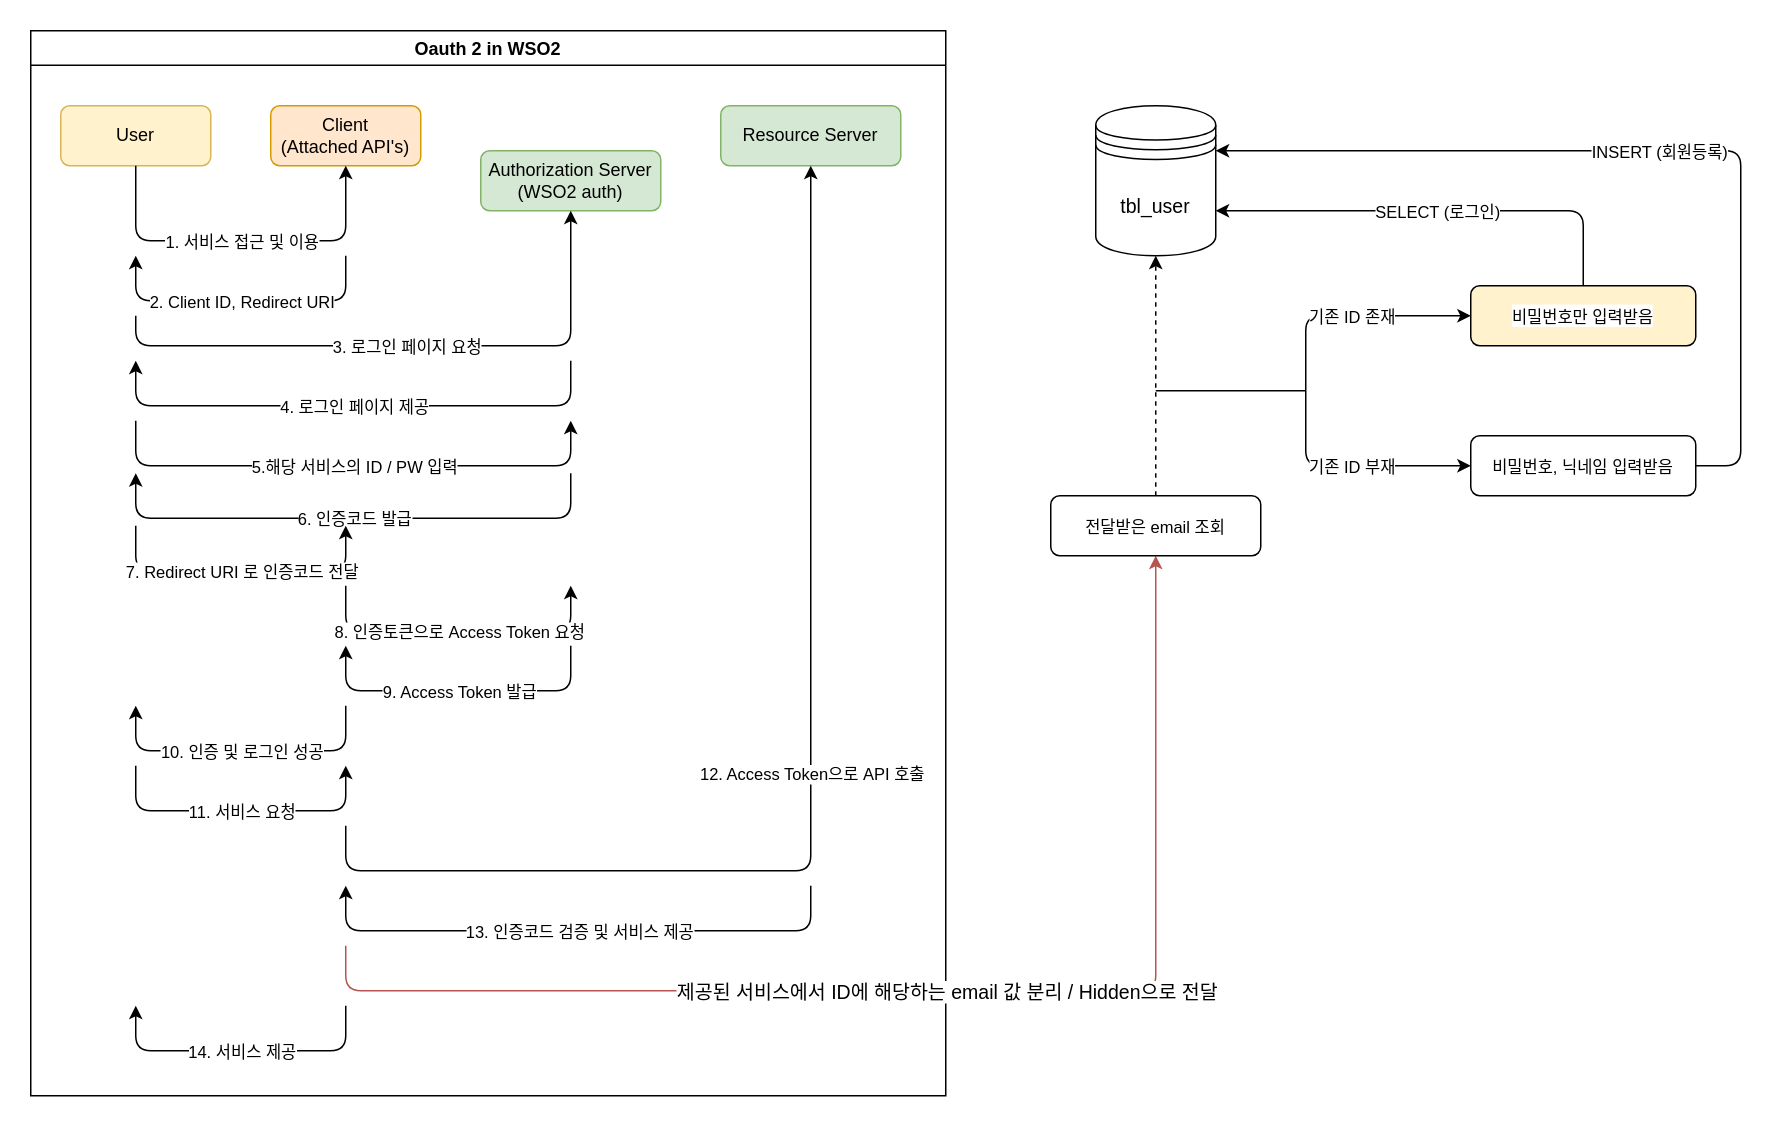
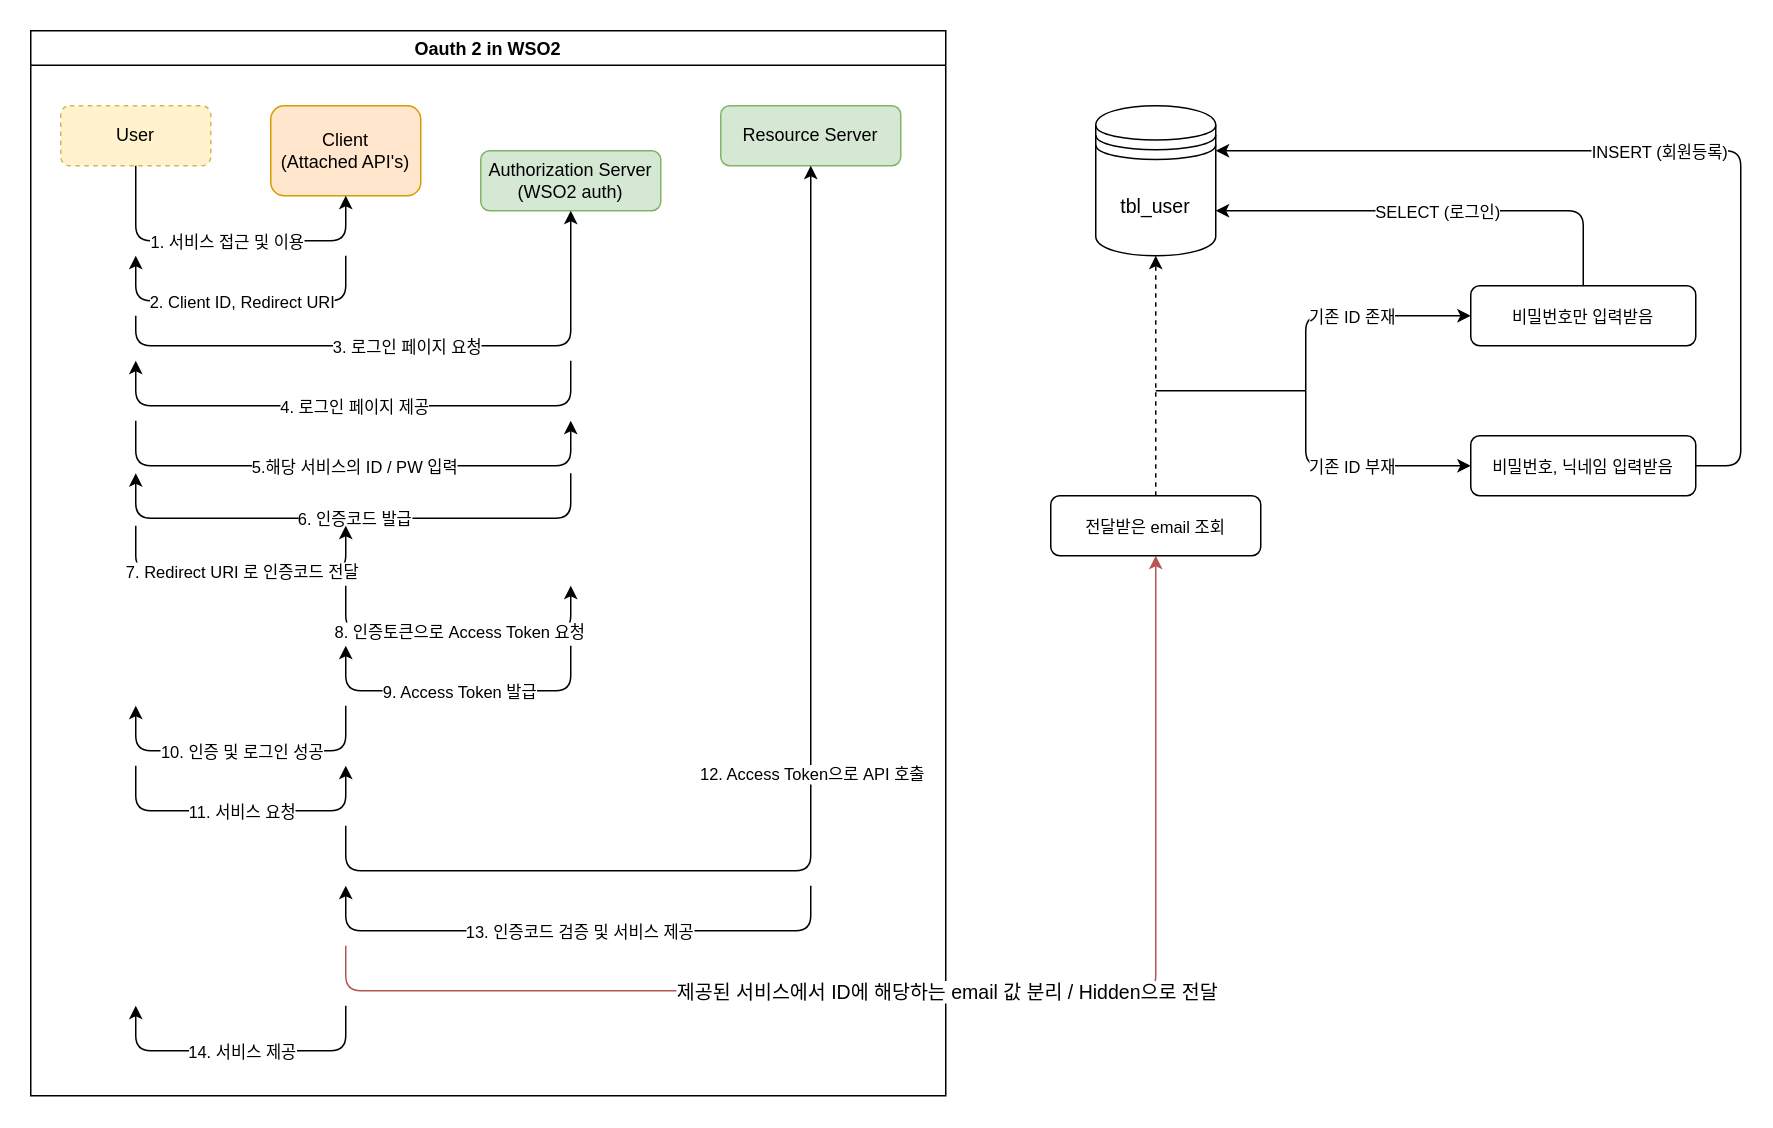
(136, 136) -> (136, 136)
(346, 136) -> (346, 151)
(1583, 316) -> (1583, 316)
